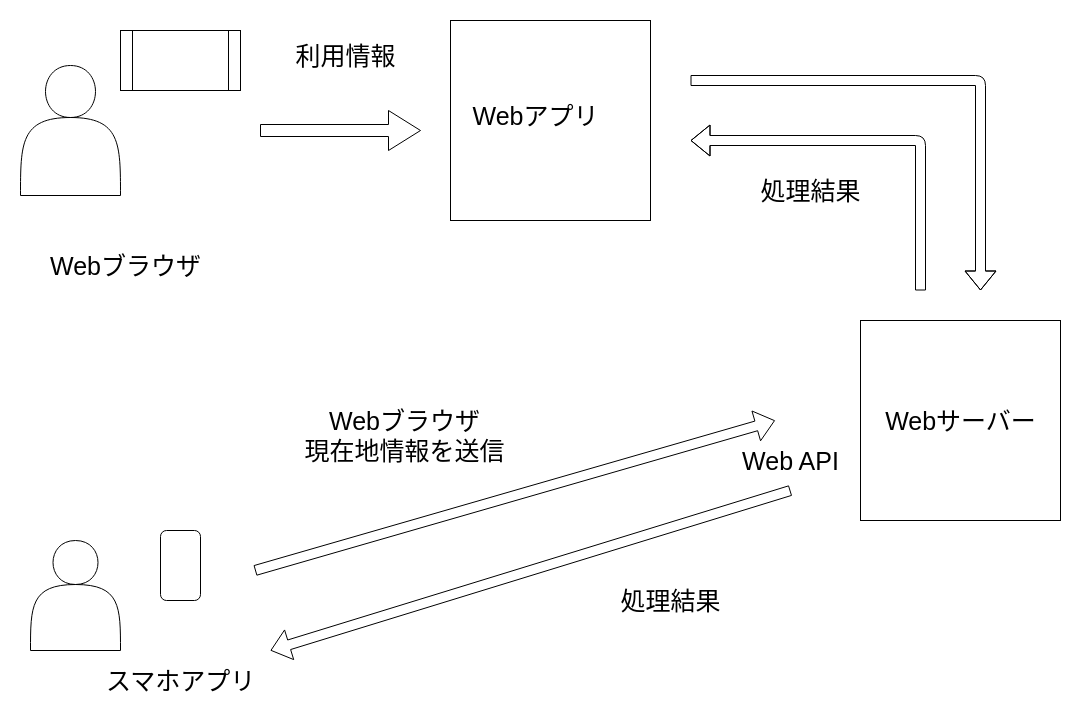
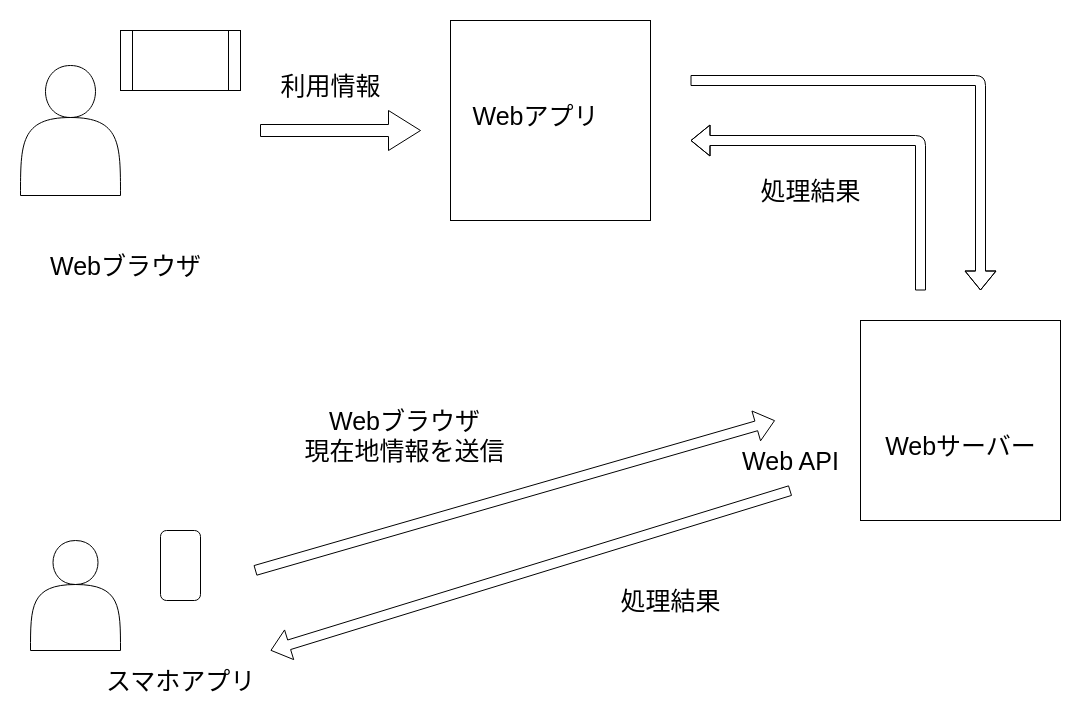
(346, 56) -> (331, 86)
(961, 421) -> (961, 446)
